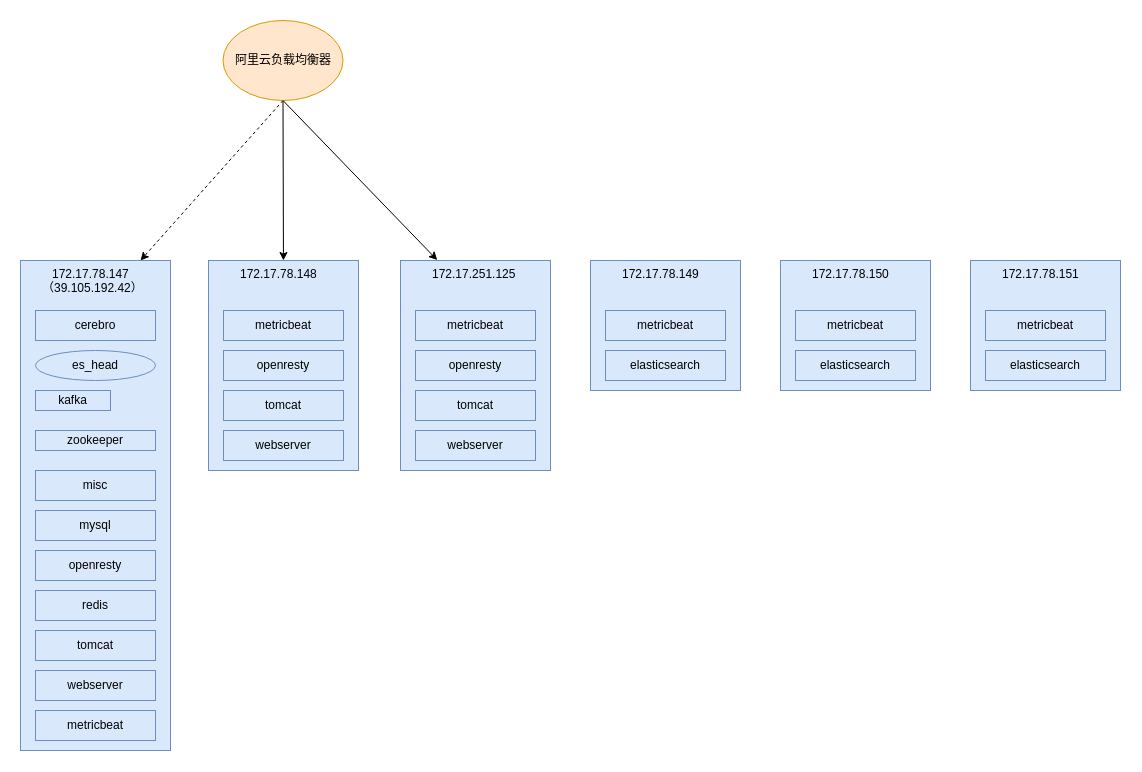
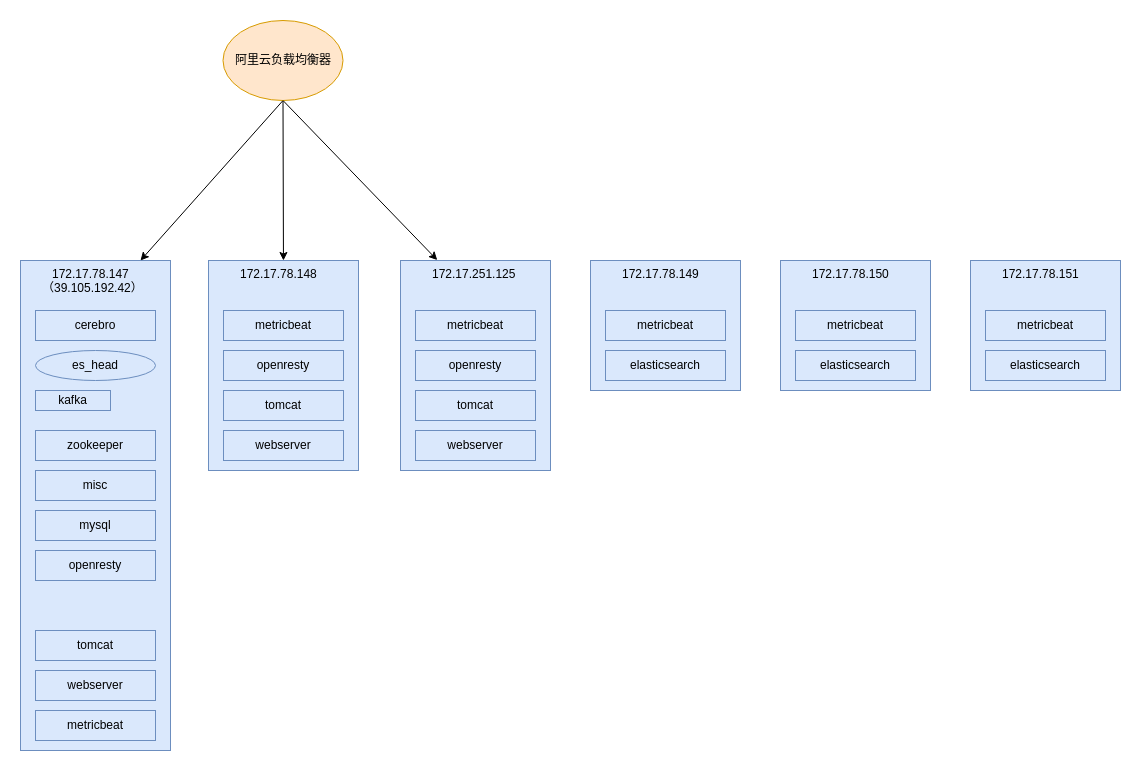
(214, 178) -> (214, 178)
(96, 441) -> (96, 446)
(96, 606) -> none
